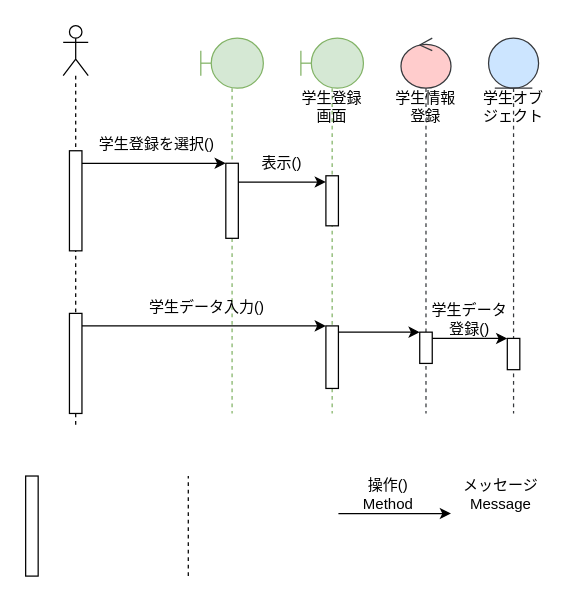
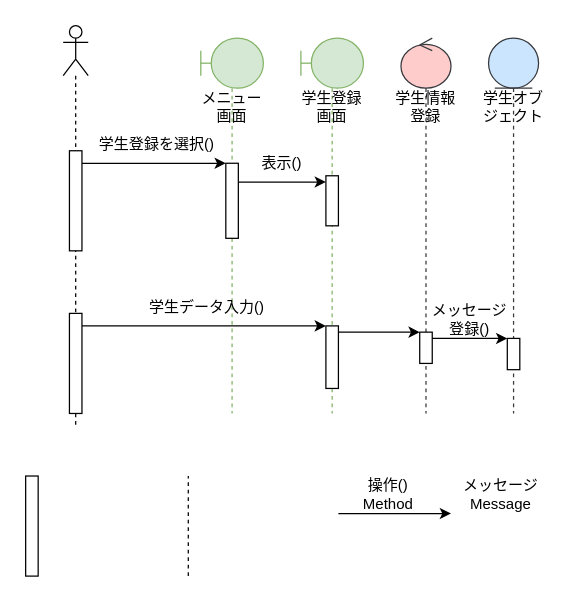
none -> (232, 107)
(469, 319) -> (469, 319)
